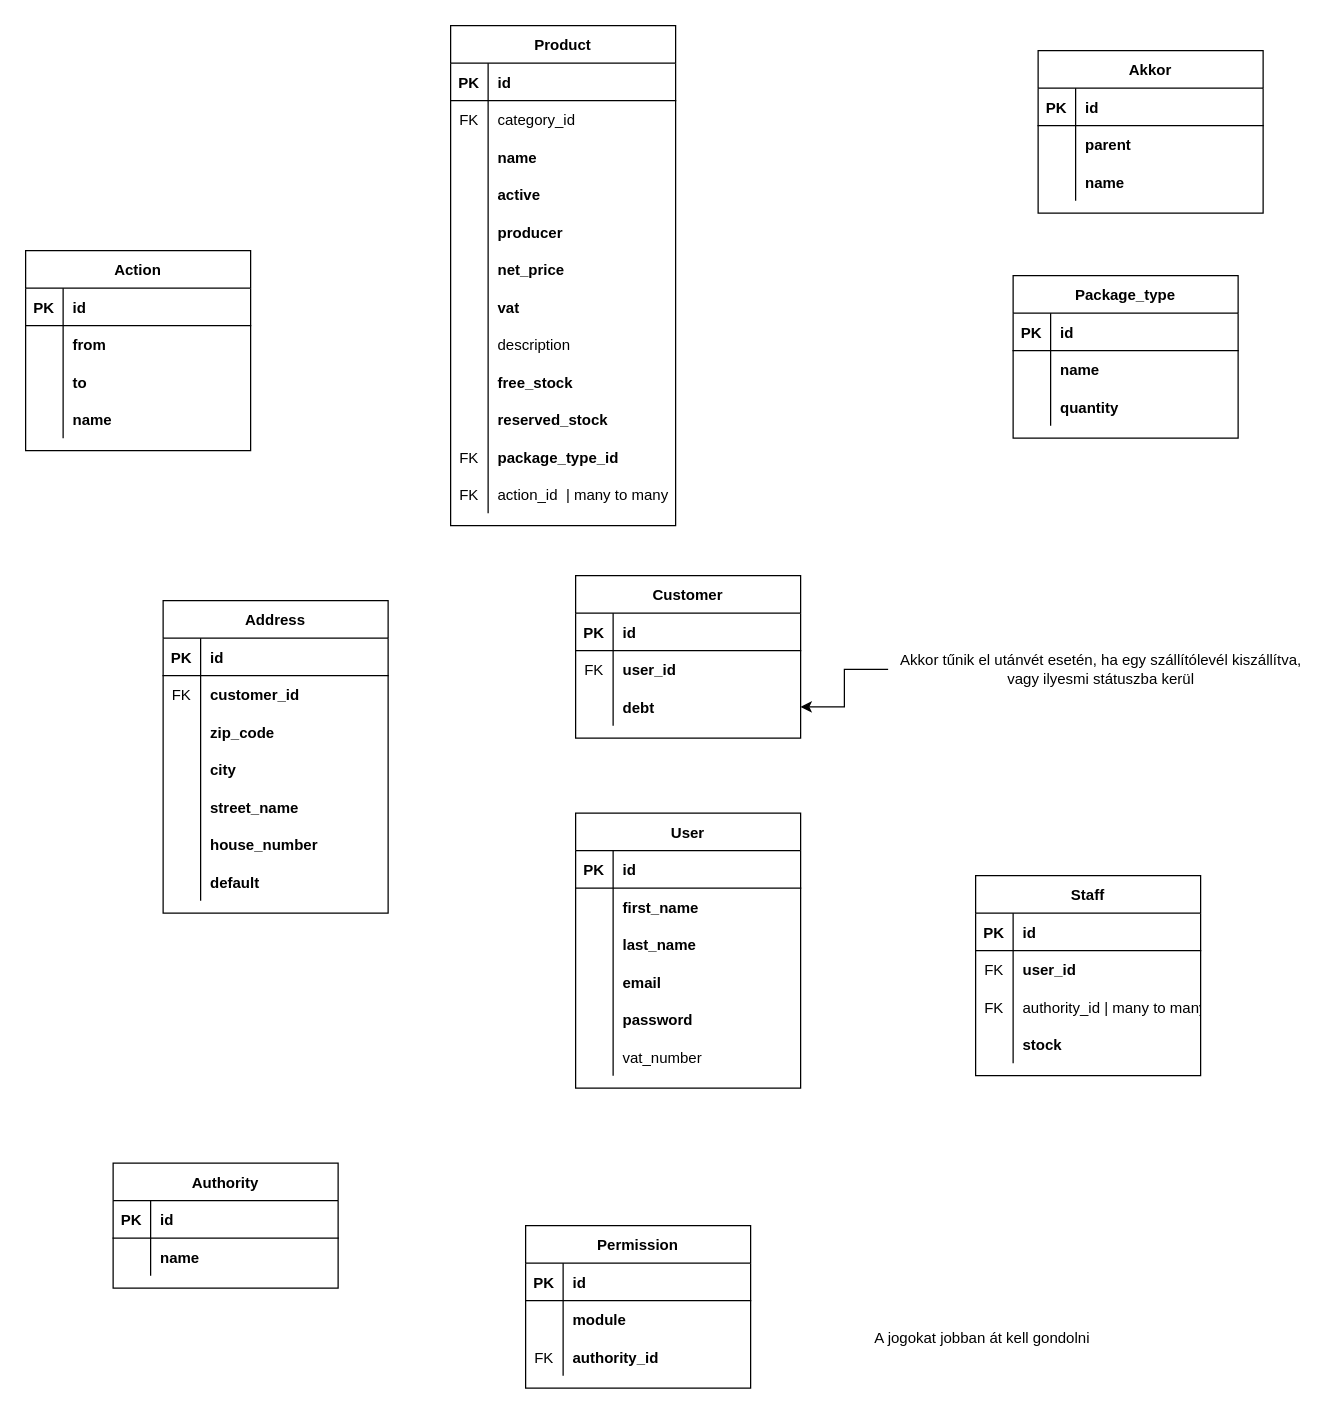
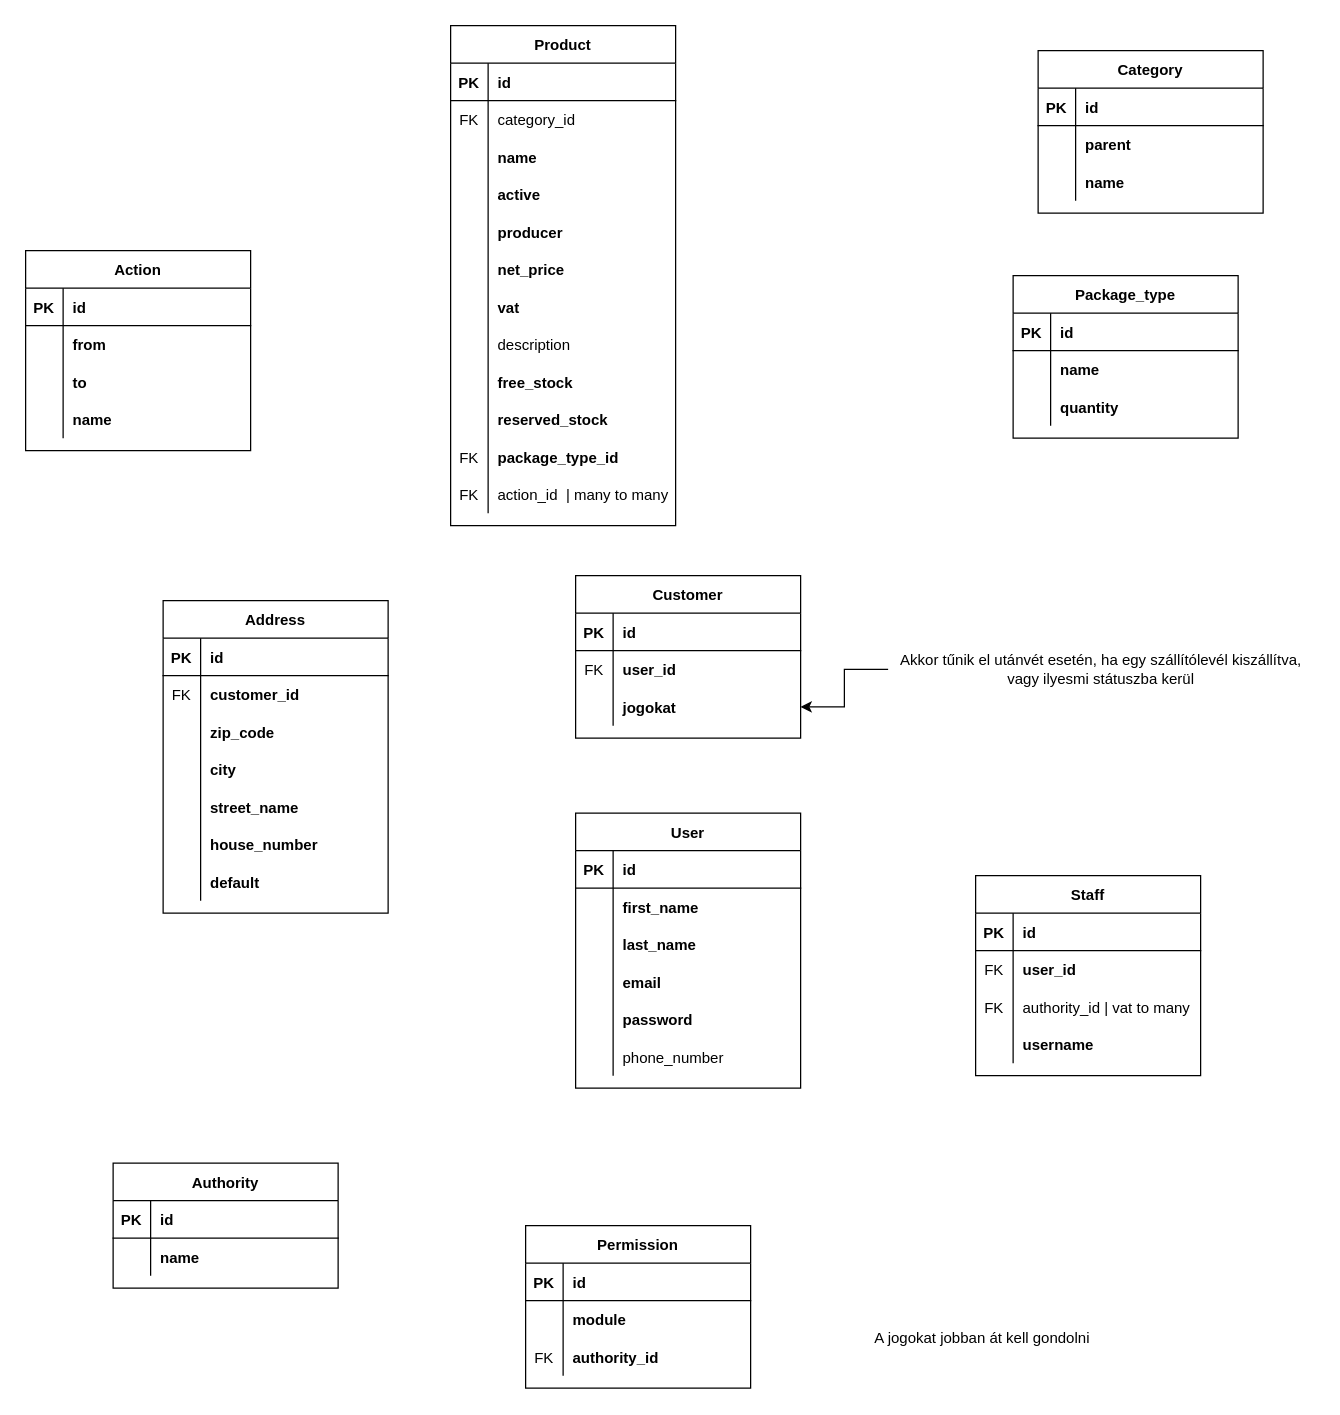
(1150, 70) -> (1150, 70)
(639, 708) -> (652, 708)
(1122, 1008) -> (1118, 1008)
(1044, 1045) -> (1056, 1045)
(665, 1058) -> (673, 1058)
